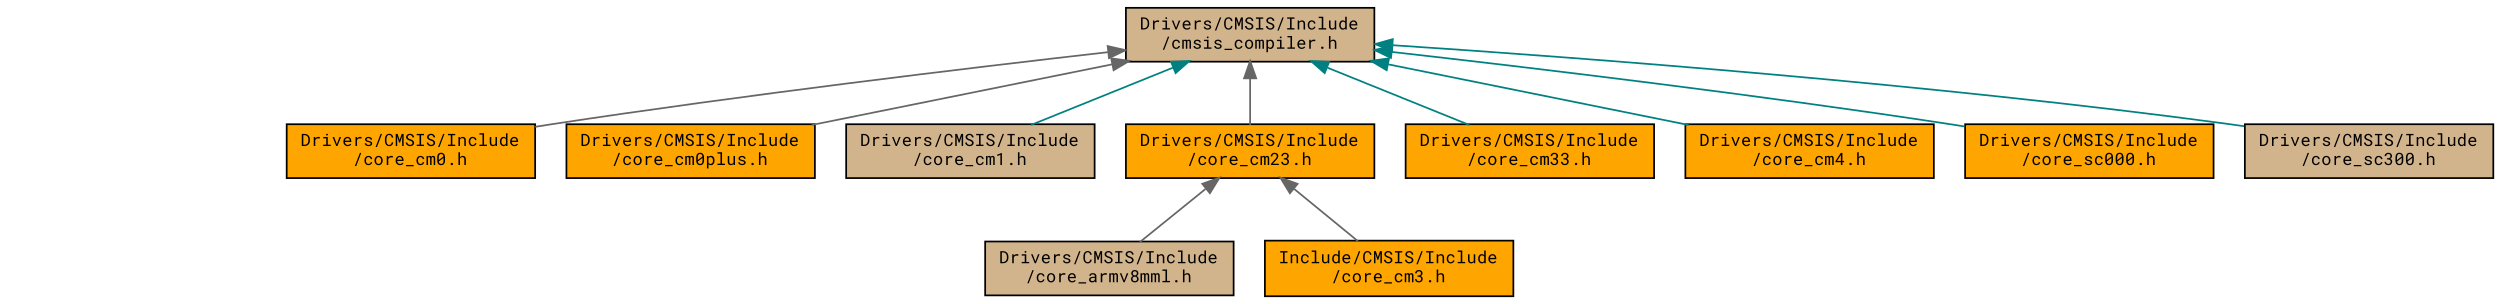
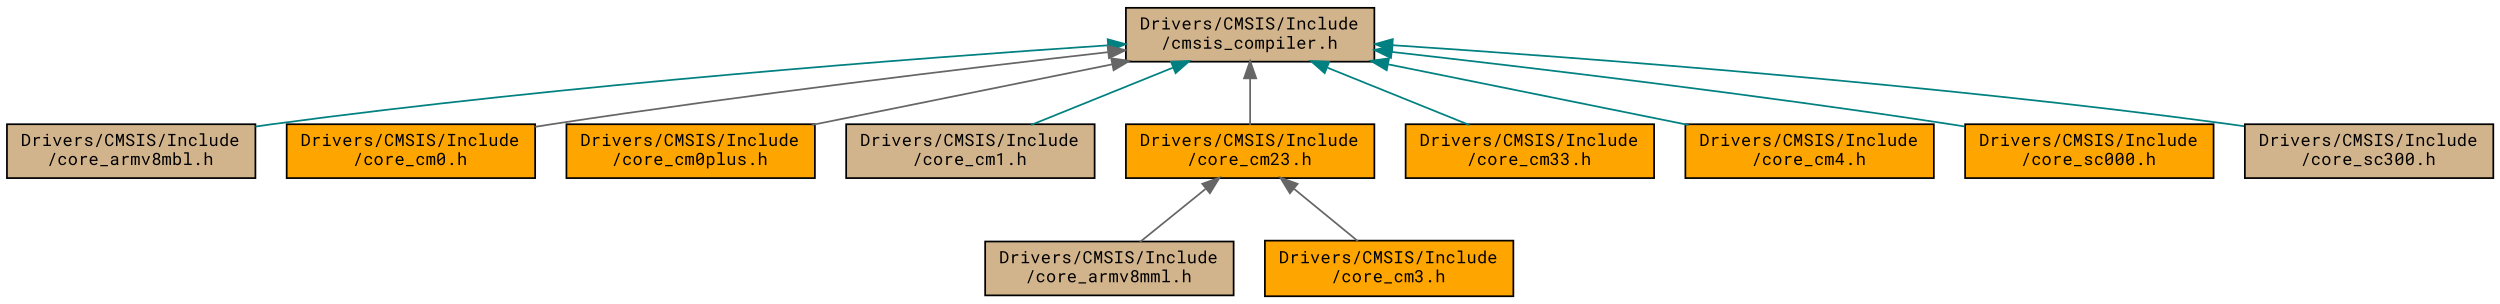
none -> (131, 151)
(1389, 268) -> (1389, 268)
